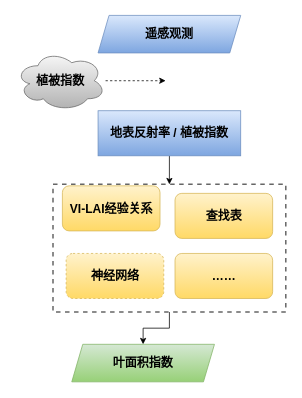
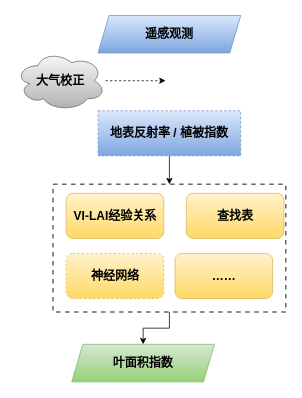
(60, 81) -> (60, 81)
(169, 133) -> (169, 133)
(111, 208) -> (115, 216)
(224, 216) -> (235, 216)
